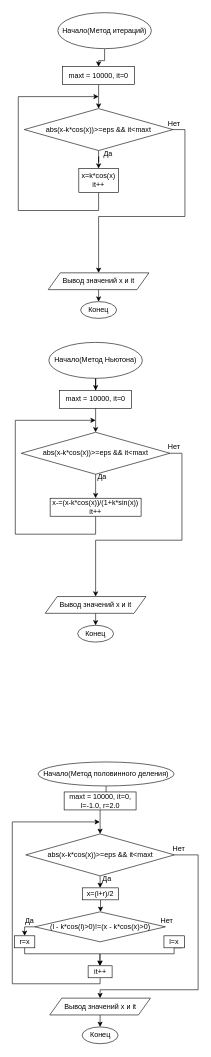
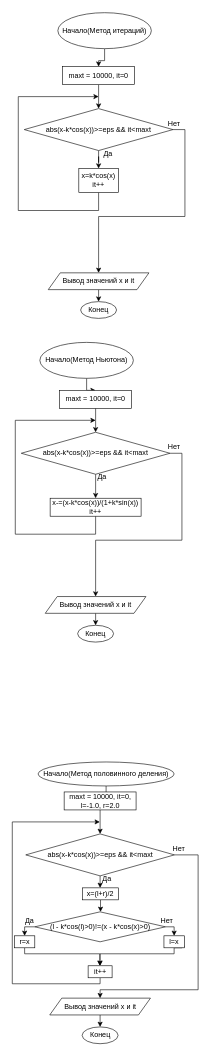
(96, 360) -> (87, 360)
none -> (174, 930)
